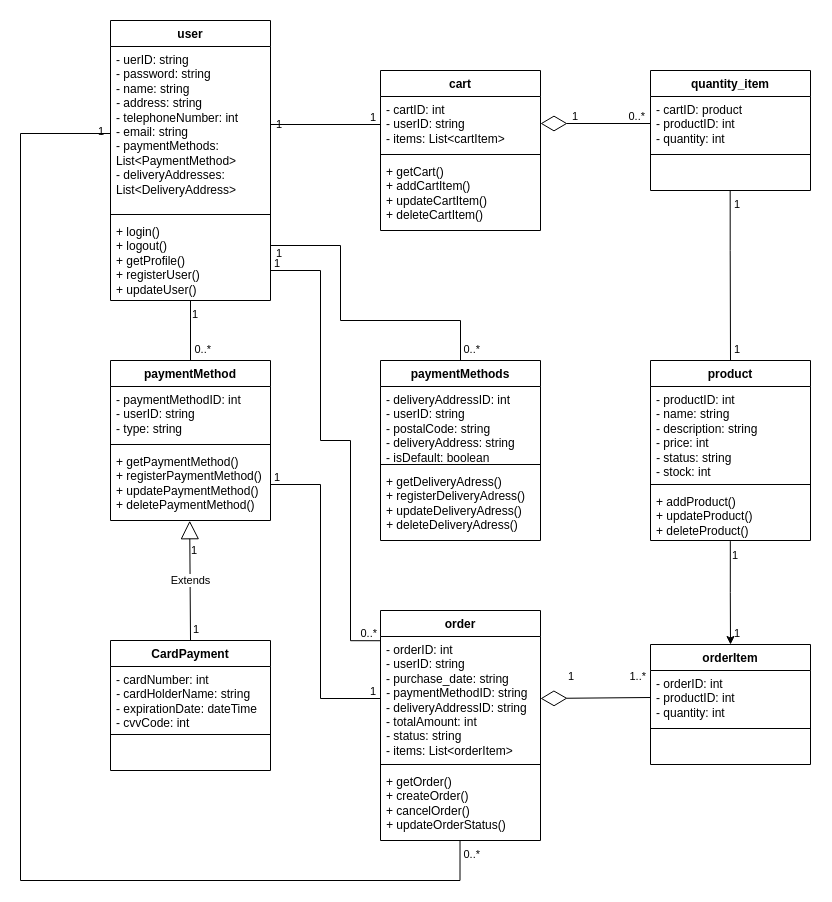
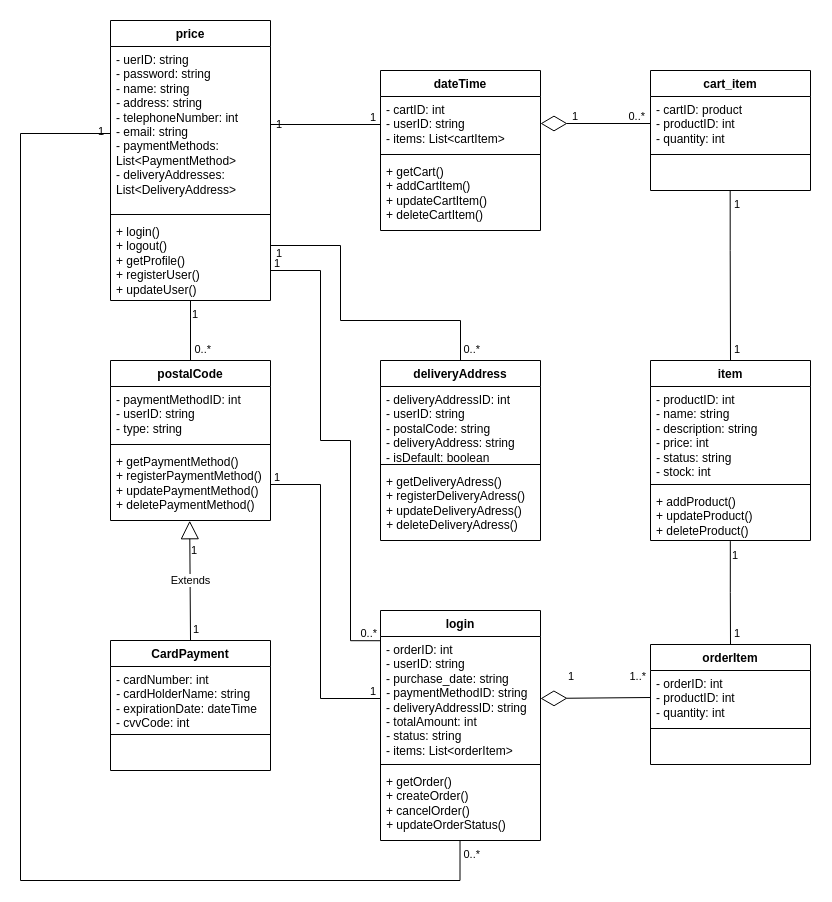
(191, 35) -> (191, 35)
(461, 85) -> (461, 85)
(731, 85) -> (731, 85)
(191, 375) -> (191, 375)
(461, 375) -> (461, 375)
(731, 375) -> (731, 375)
(461, 625) -> (461, 625)
(730, 636) -> (730, 639)
